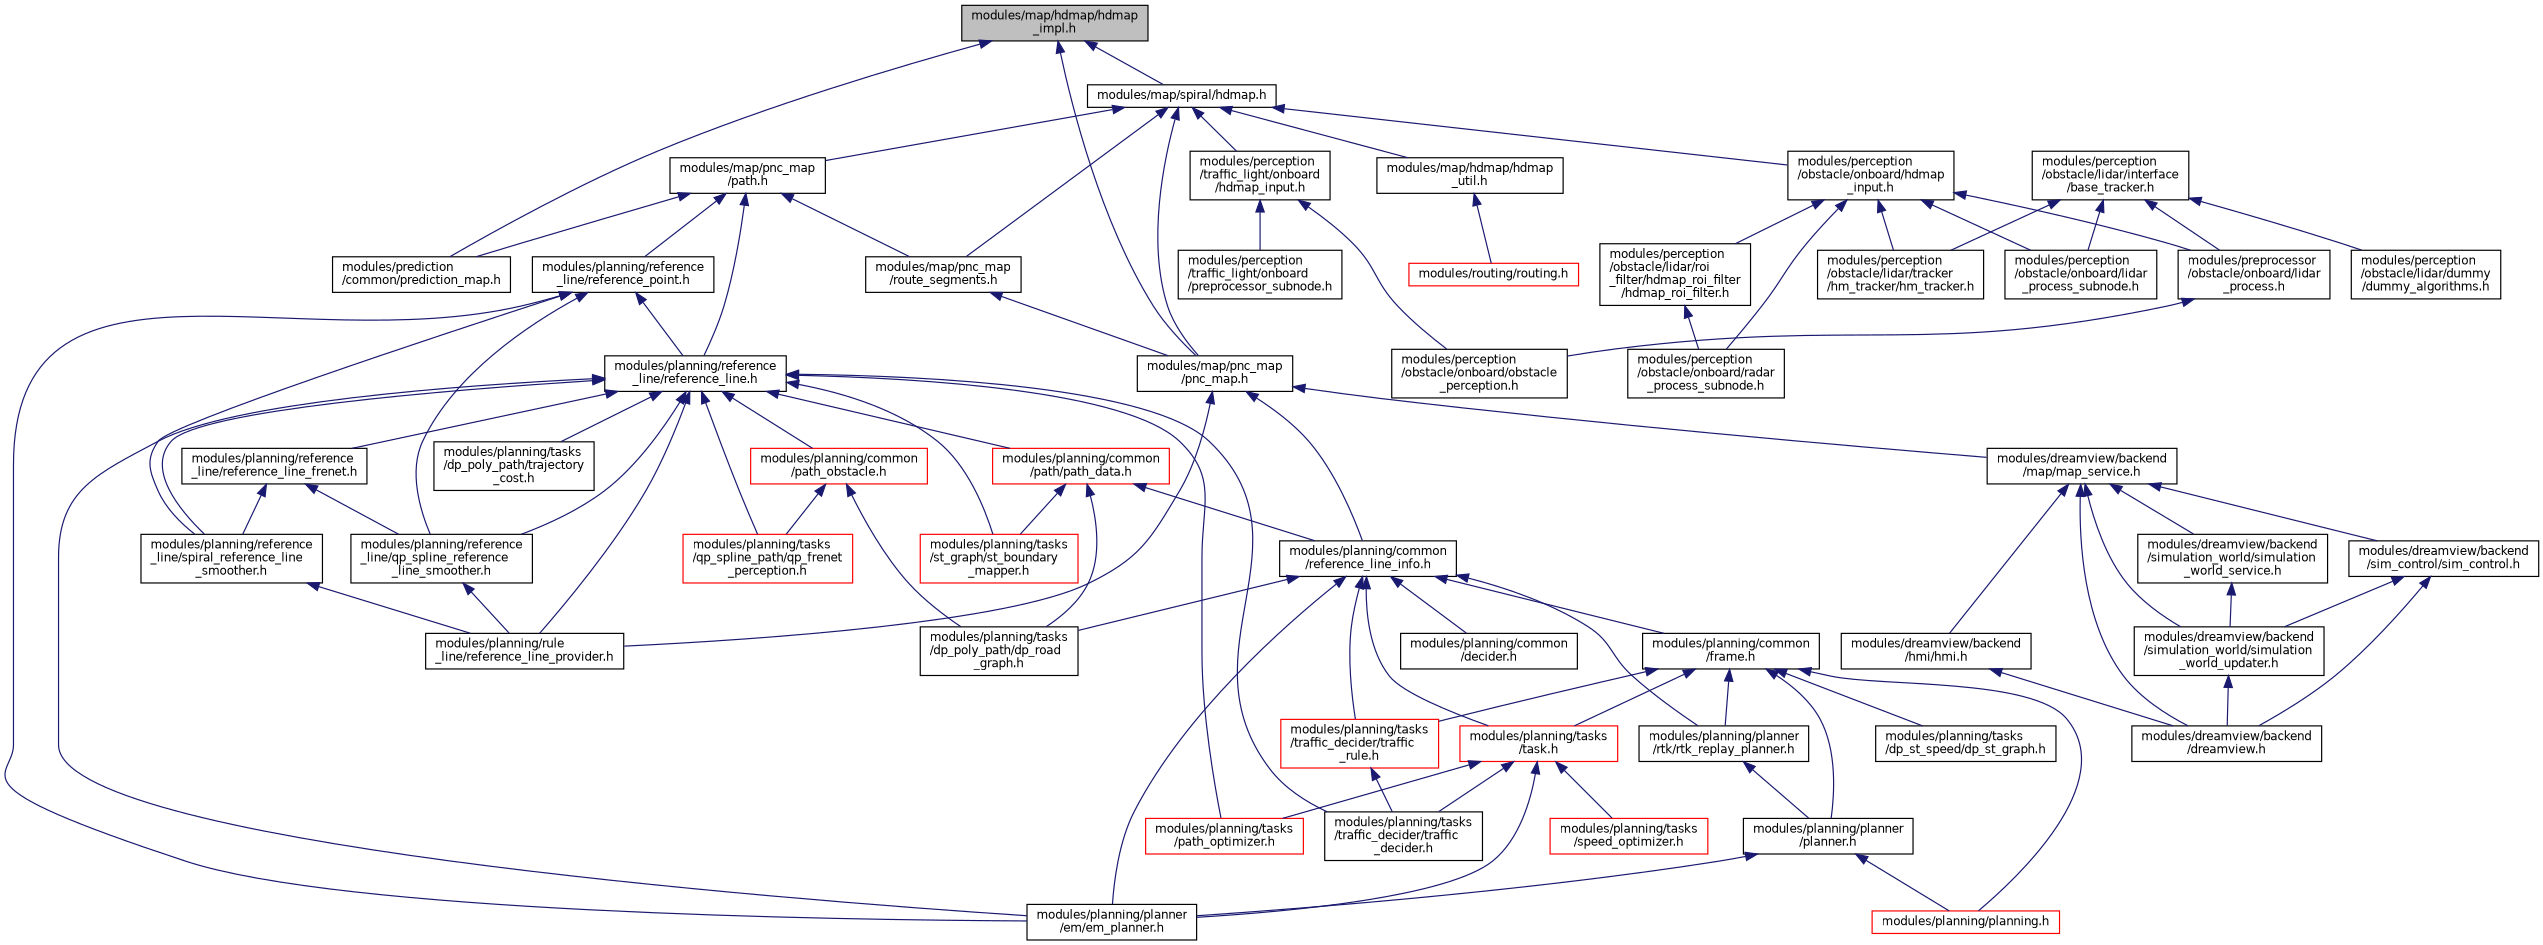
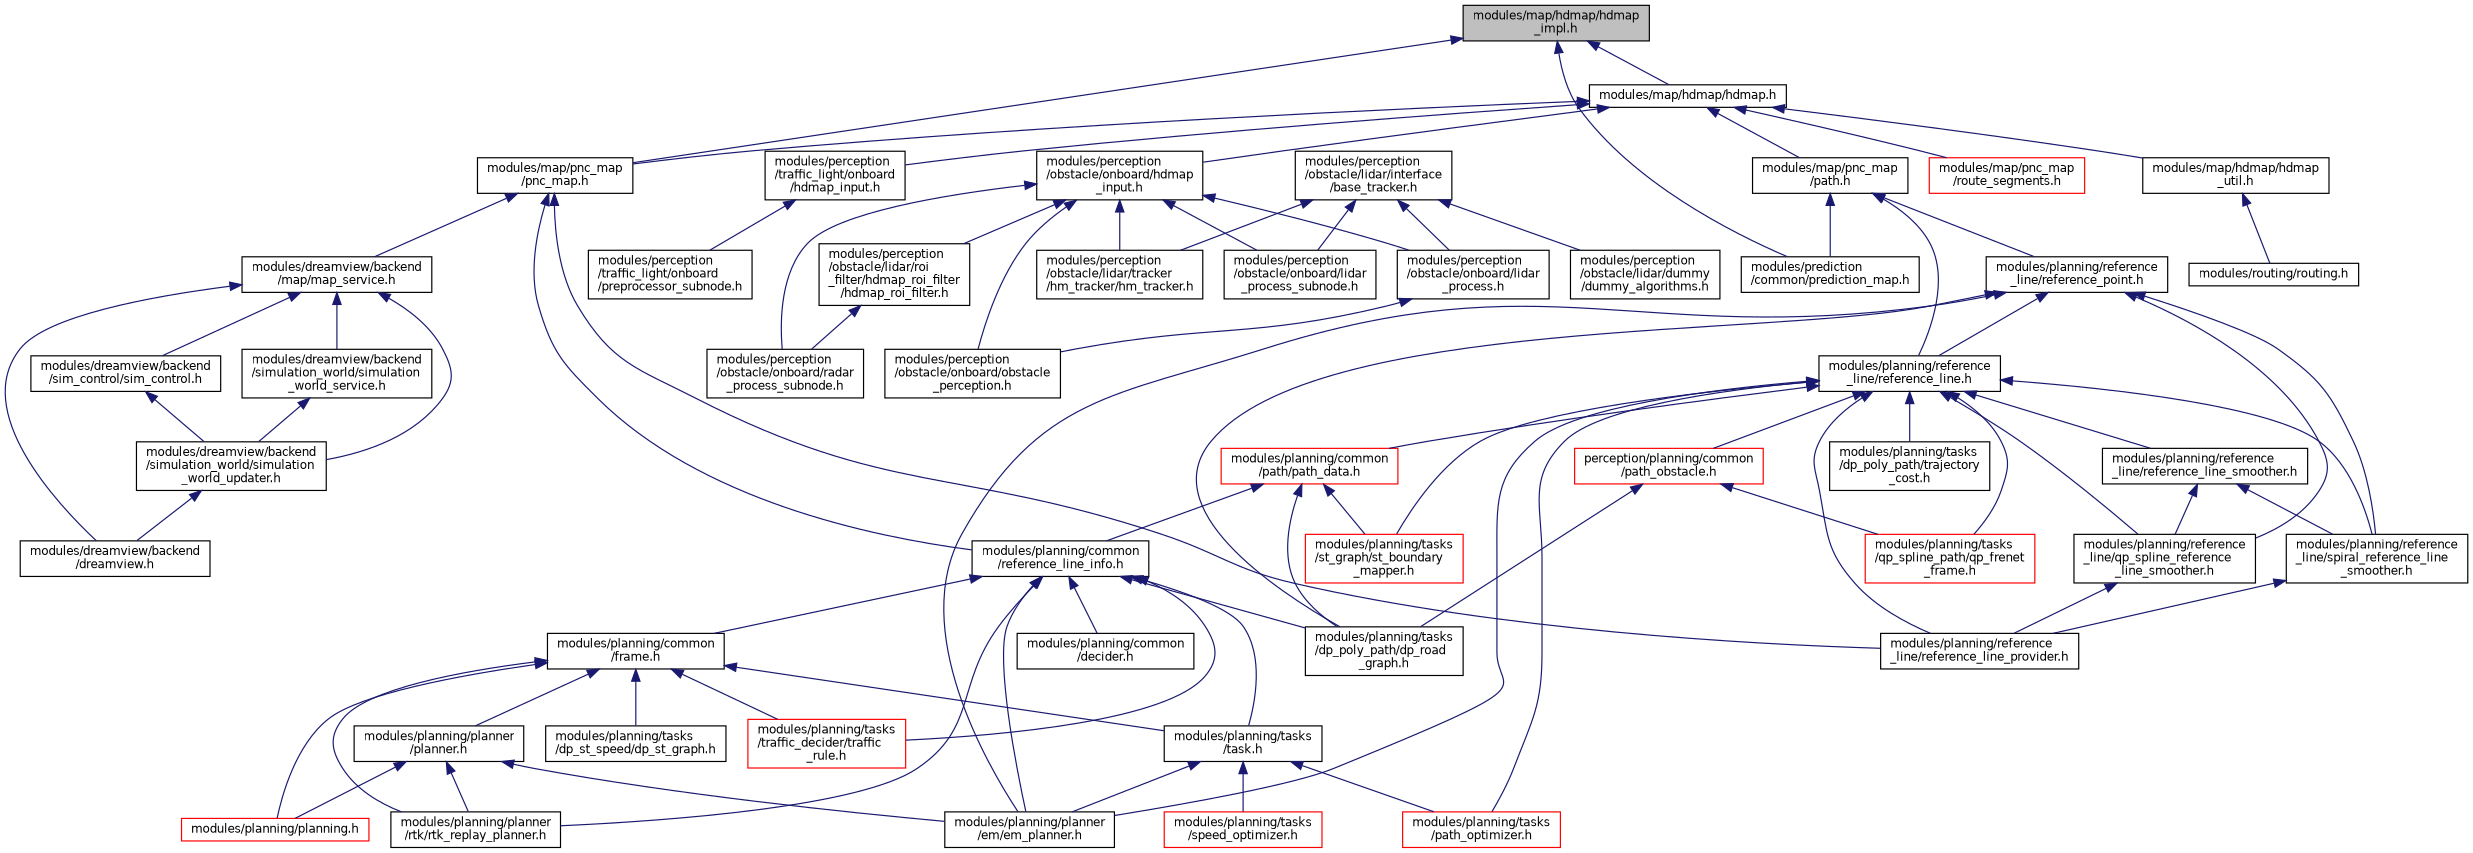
(1182, 96) -> (1688, 96)
(851, 228) -> none
(943, 275) -> (2007, 176)
(1494, 275) -> (2274, 275)
(2254, 275) -> (1473, 275)
(1377, 278) -> (1009, 269)
(1085, 326) -> none
none -> (1462, 349)
(274, 466) -> (2205, 466)
(839, 466) -> (1669, 466)
(768, 559) -> (1950, 559)
(525, 651) -> (1980, 651)
(1936, 651) -> none
(2348, 664) -> none
(1539, 744) -> (1243, 744)
(1781, 794) -> (460, 792)
(1404, 836) -> none
